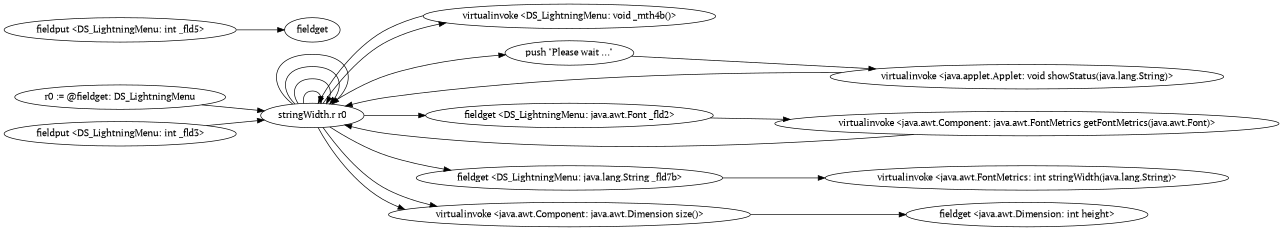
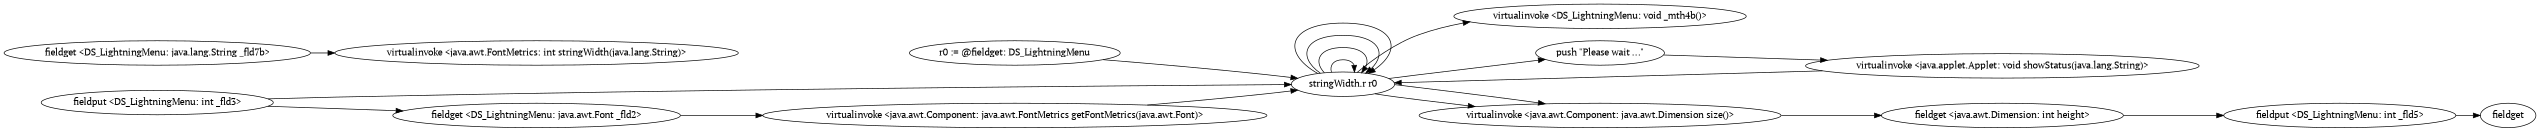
(364, 45) -> none
(391, 115) -> (332, 108)
none -> (2170, 115)
(384, 155) -> none
